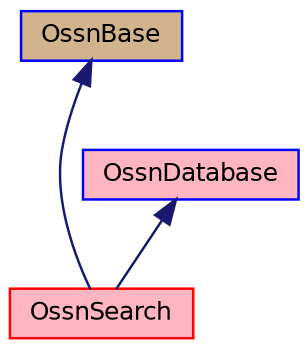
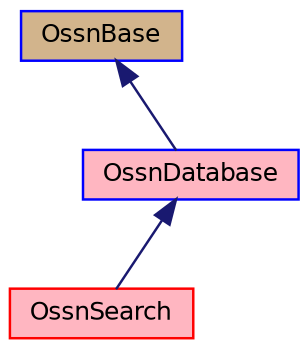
(61, 187) -> (153, 116)
